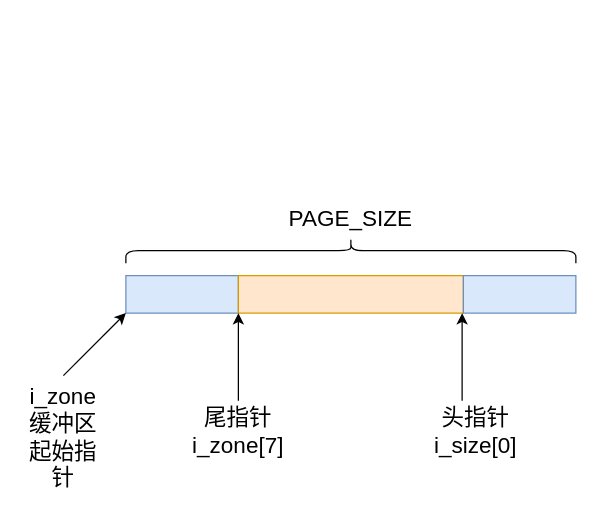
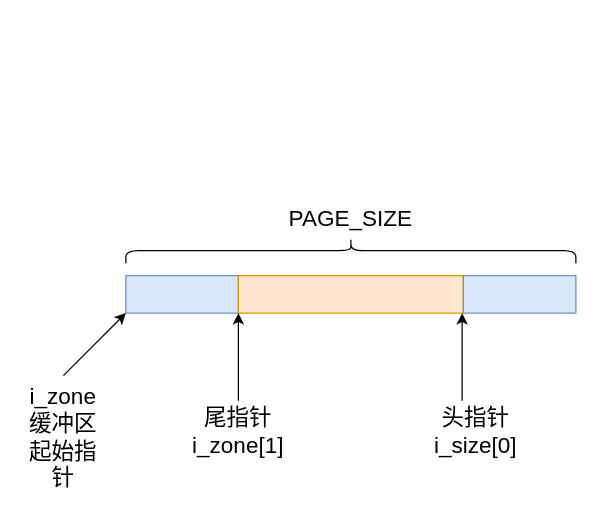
(238, 432) -> (238, 432)
